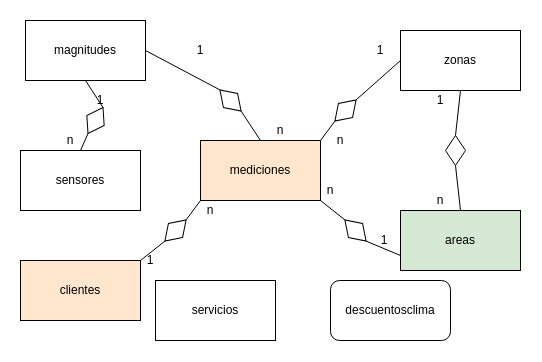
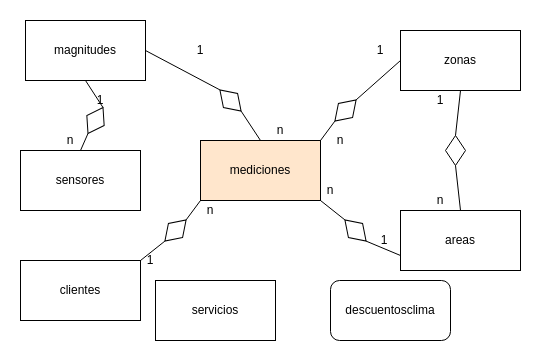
(461, 241) -> (461, 241)
(81, 291) -> (81, 291)
